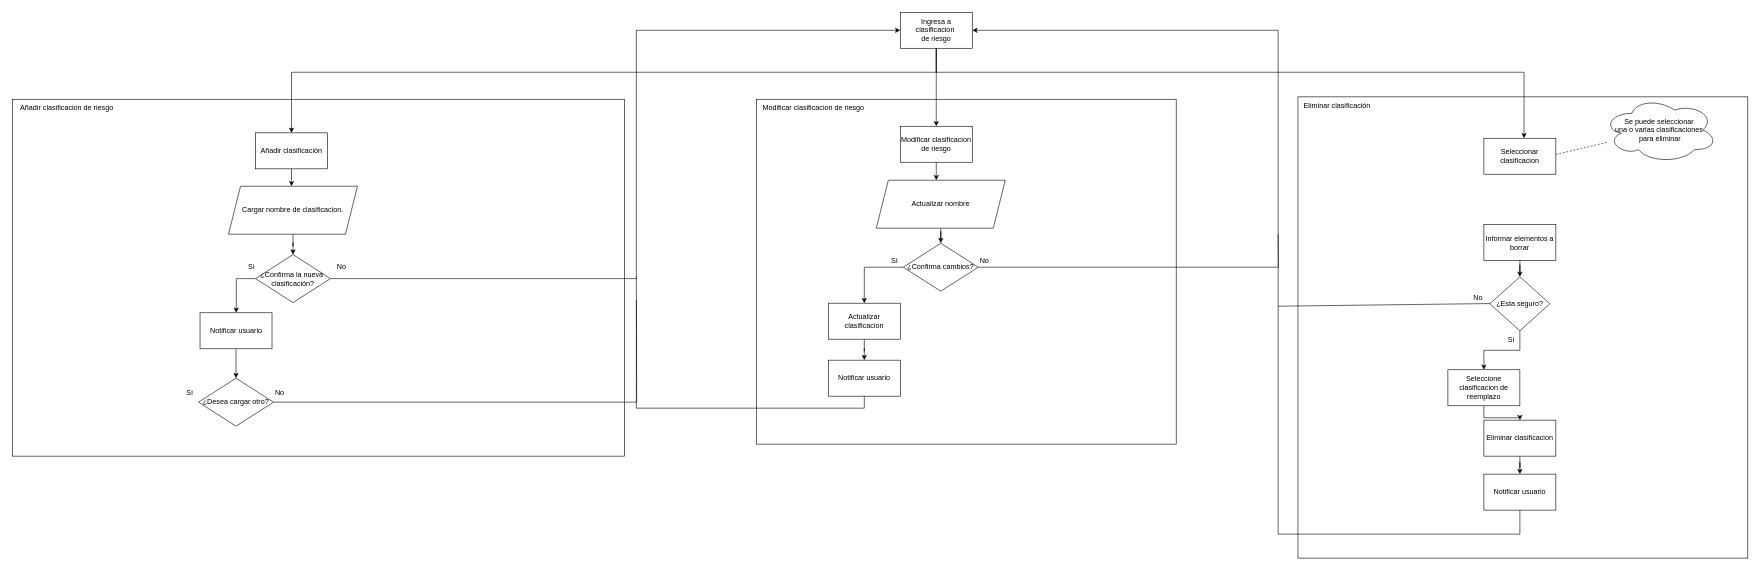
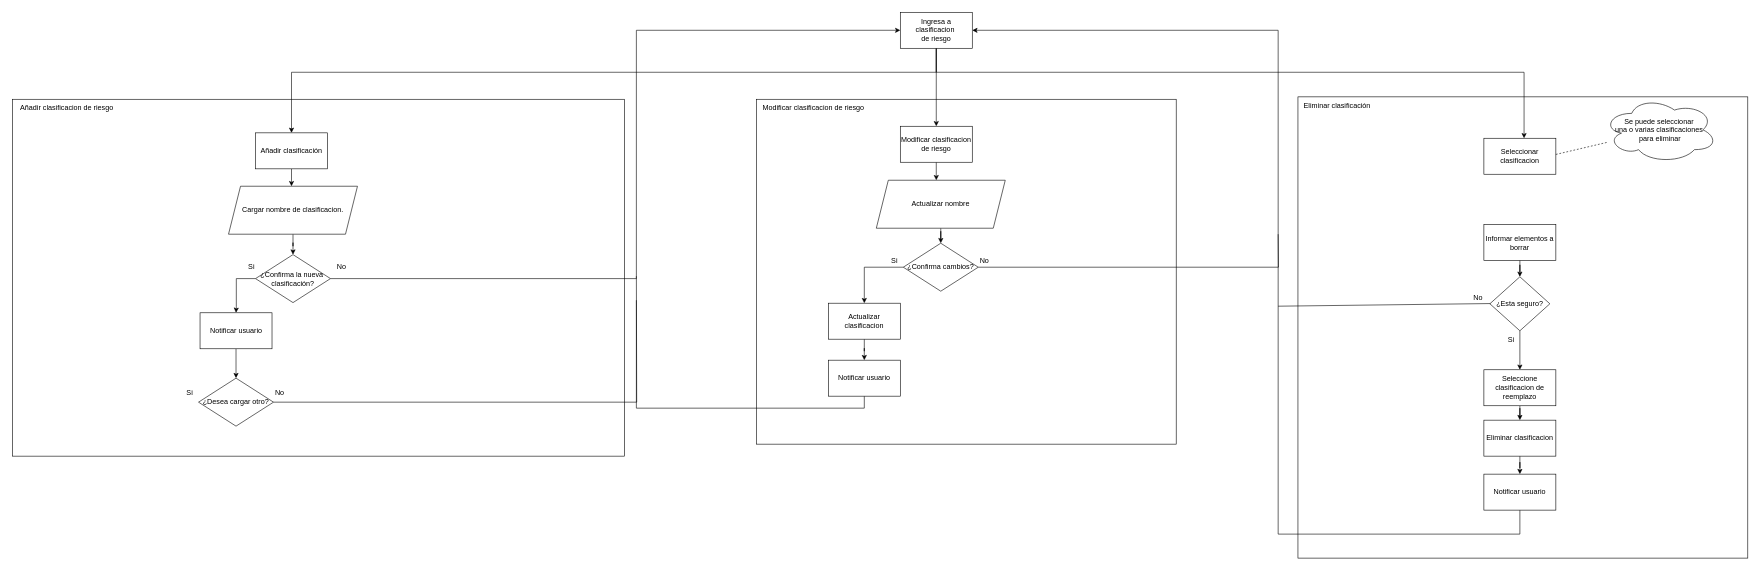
(1484, 388) -> (1520, 388)
